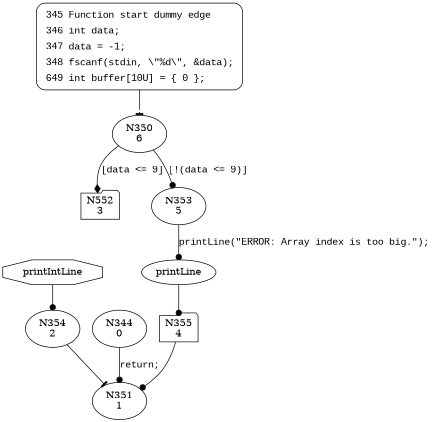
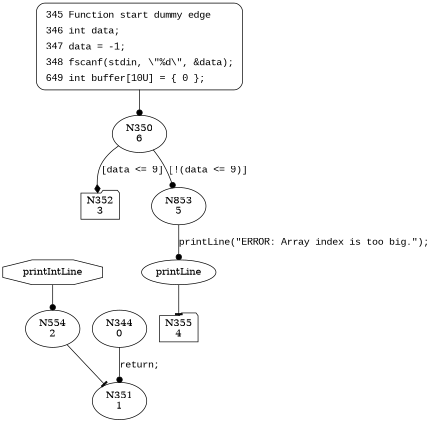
(140, 100) -> (140, 100)
(100, 206) -> (100, 206)
(179, 206) -> (179, 206)
(179, 298) -> (179, 298)
(53, 329) -> (53, 329)
(165, 367) -> none
